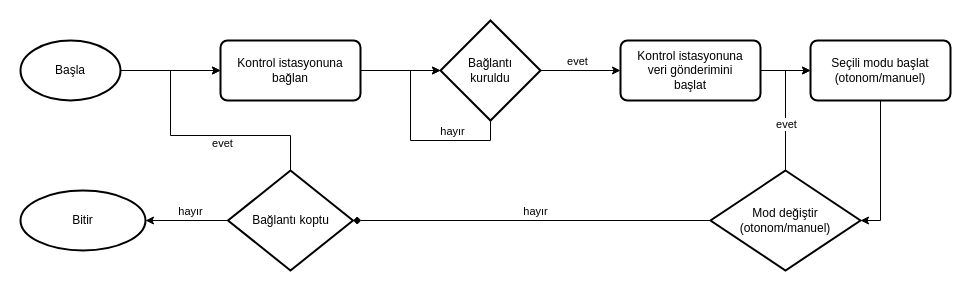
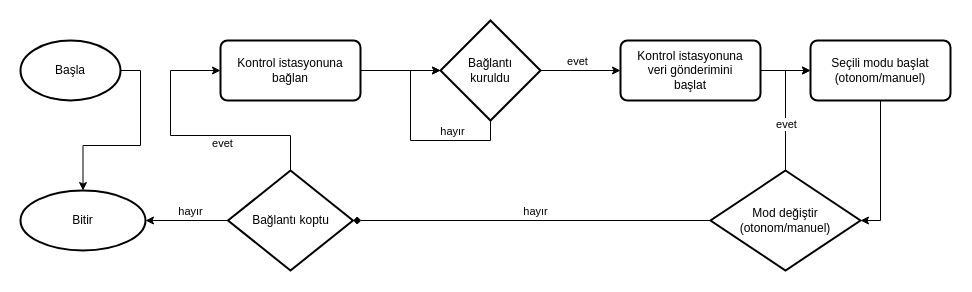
(153, 71) -> (132, 146)
